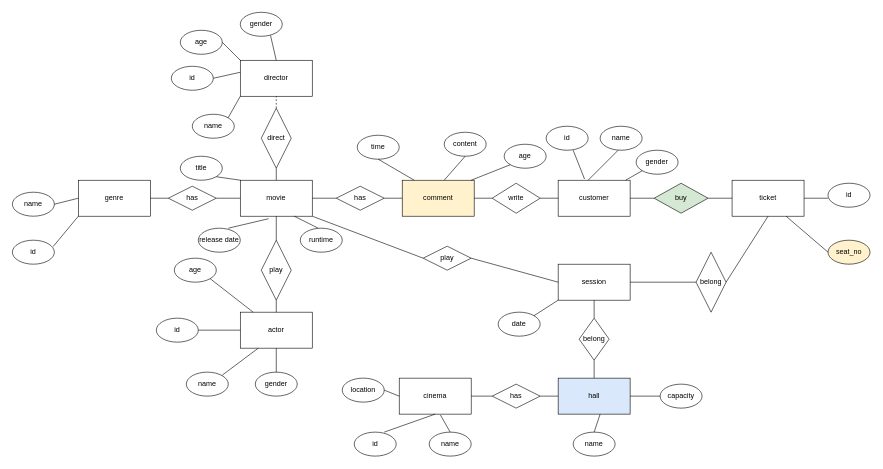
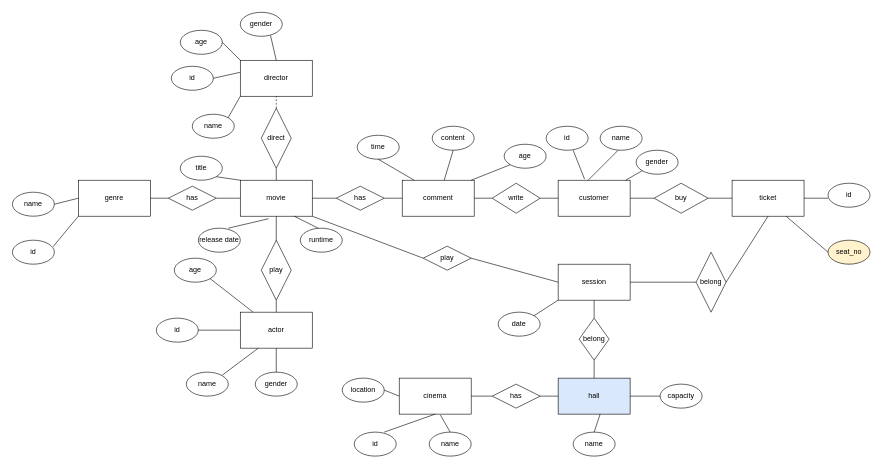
(465, 144) -> (453, 138)
(438, 198) -> (438, 198)
(681, 198) -> (681, 198)
